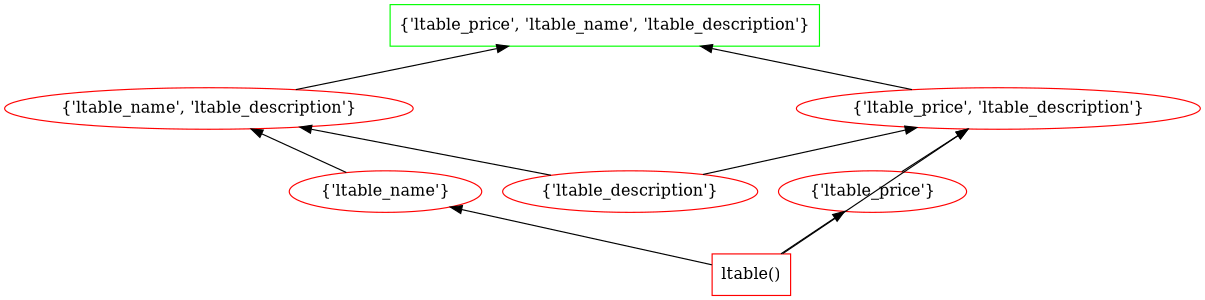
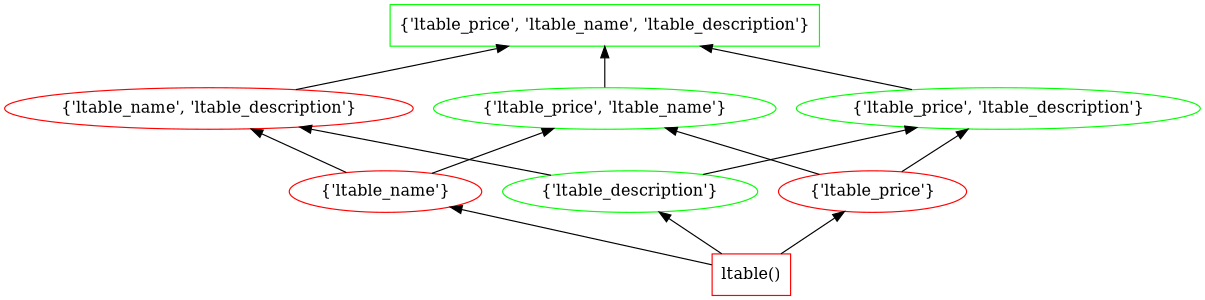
none -> (605, 108)
(998, 108) -> (998, 108)
(630, 192) -> (630, 192)
(870, 195) -> (695, 236)
